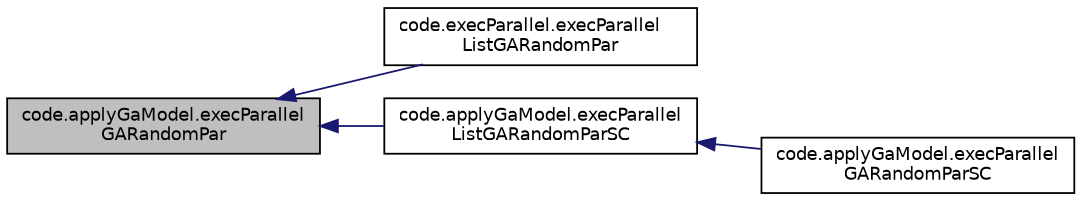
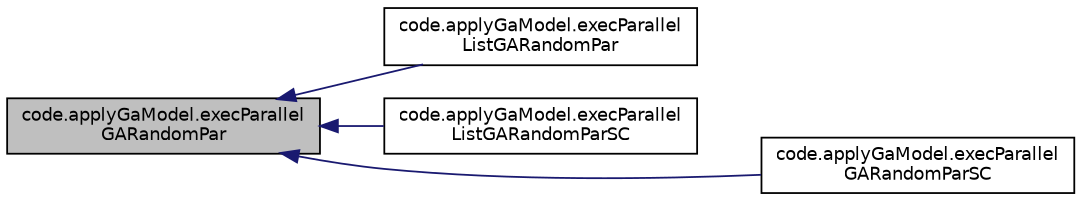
(541, 37) -> (541, 37)
(738, 147) -> (529, 177)
